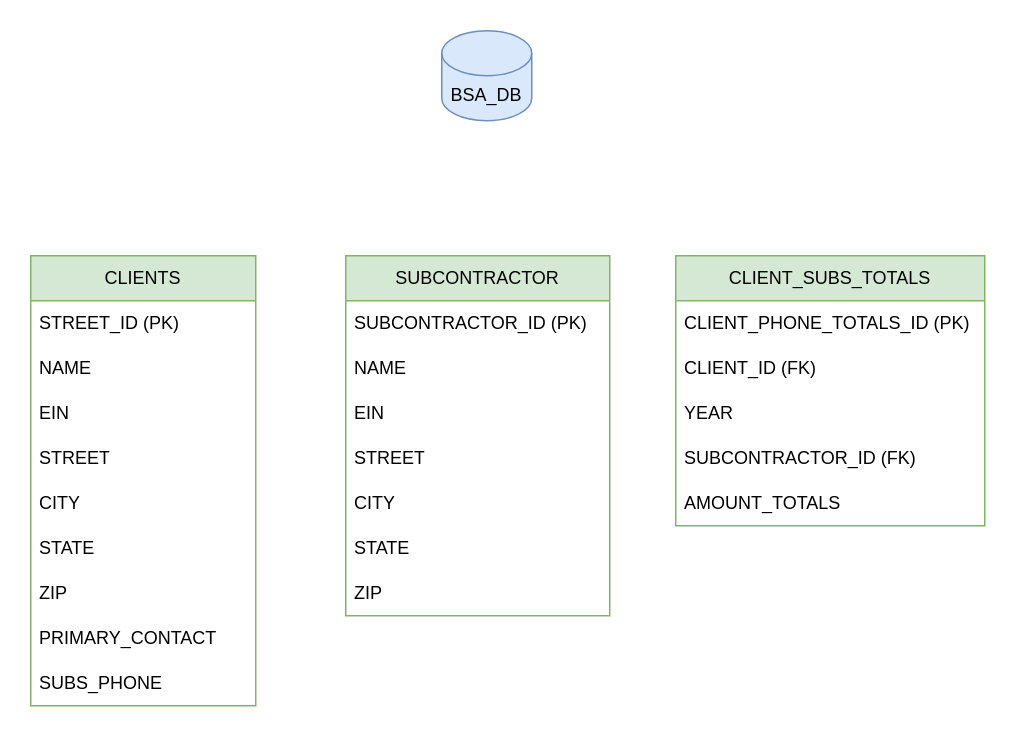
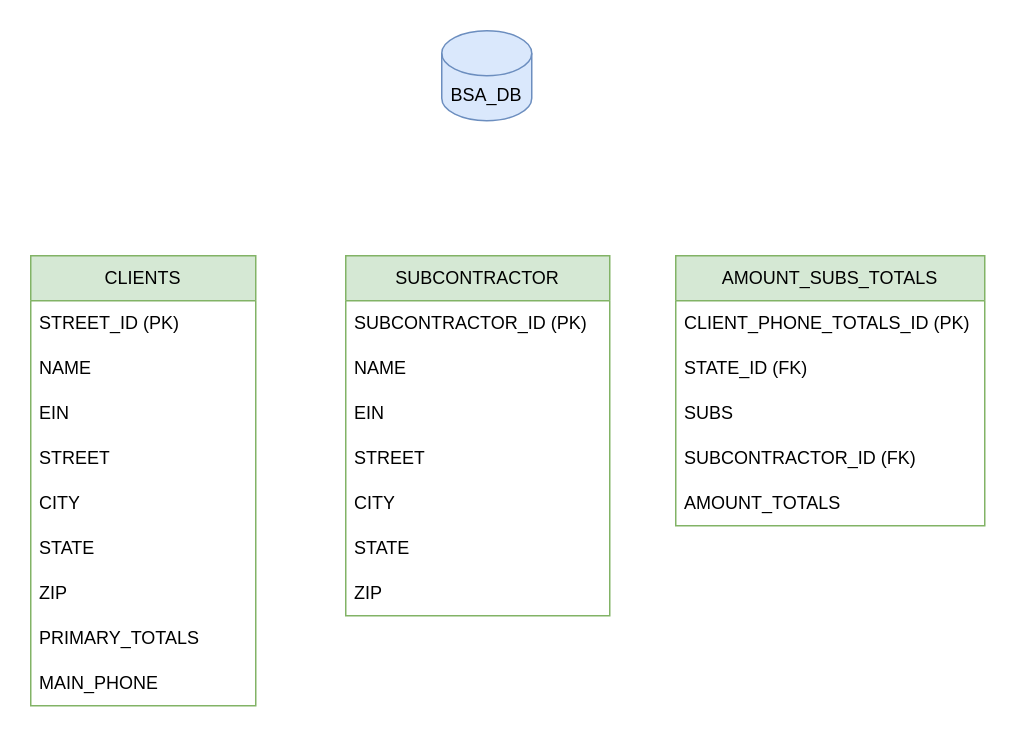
(830, 278) -> (830, 278)
(753, 368) -> (748, 368)
(705, 413) -> (705, 413)
(115, 638) -> (110, 638)
(90, 683) -> (90, 683)
